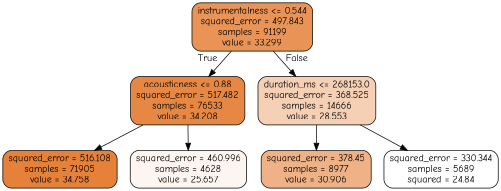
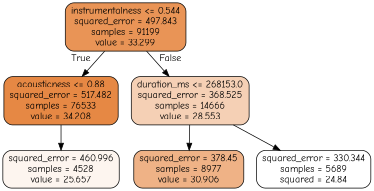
(60, 169) -> none
(188, 169) -> (61, 169)
